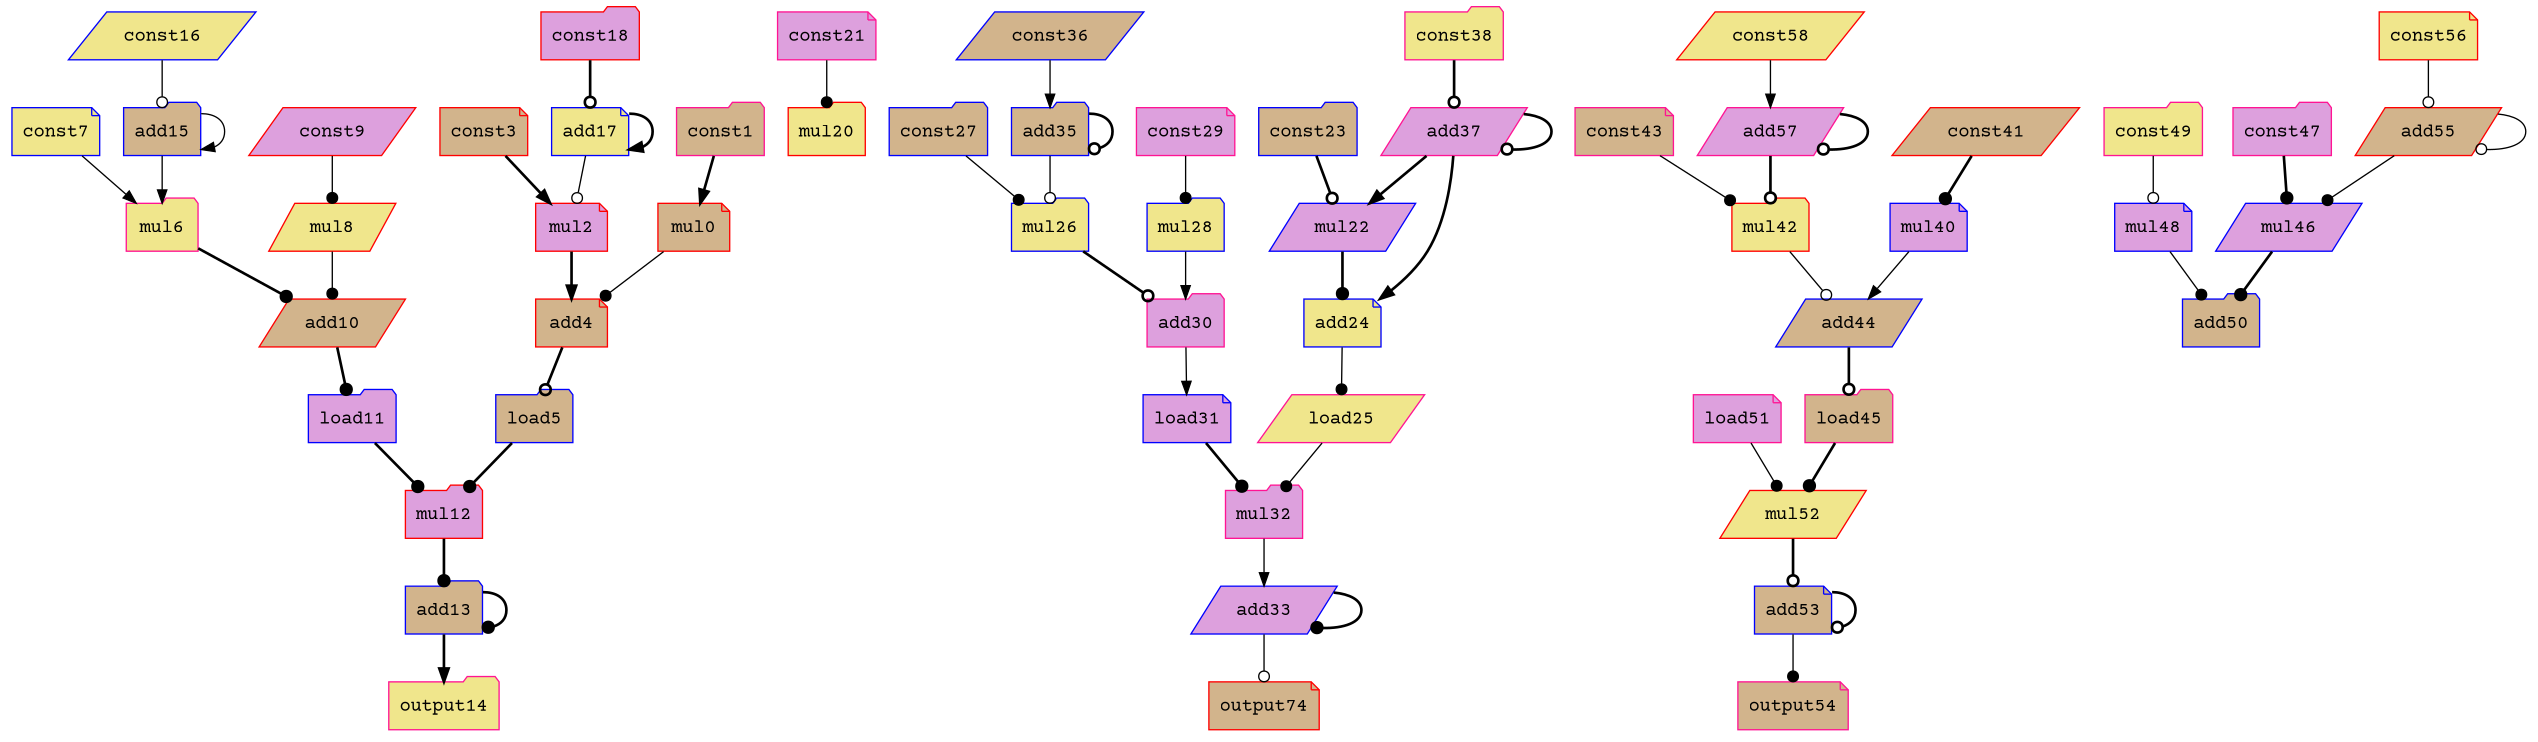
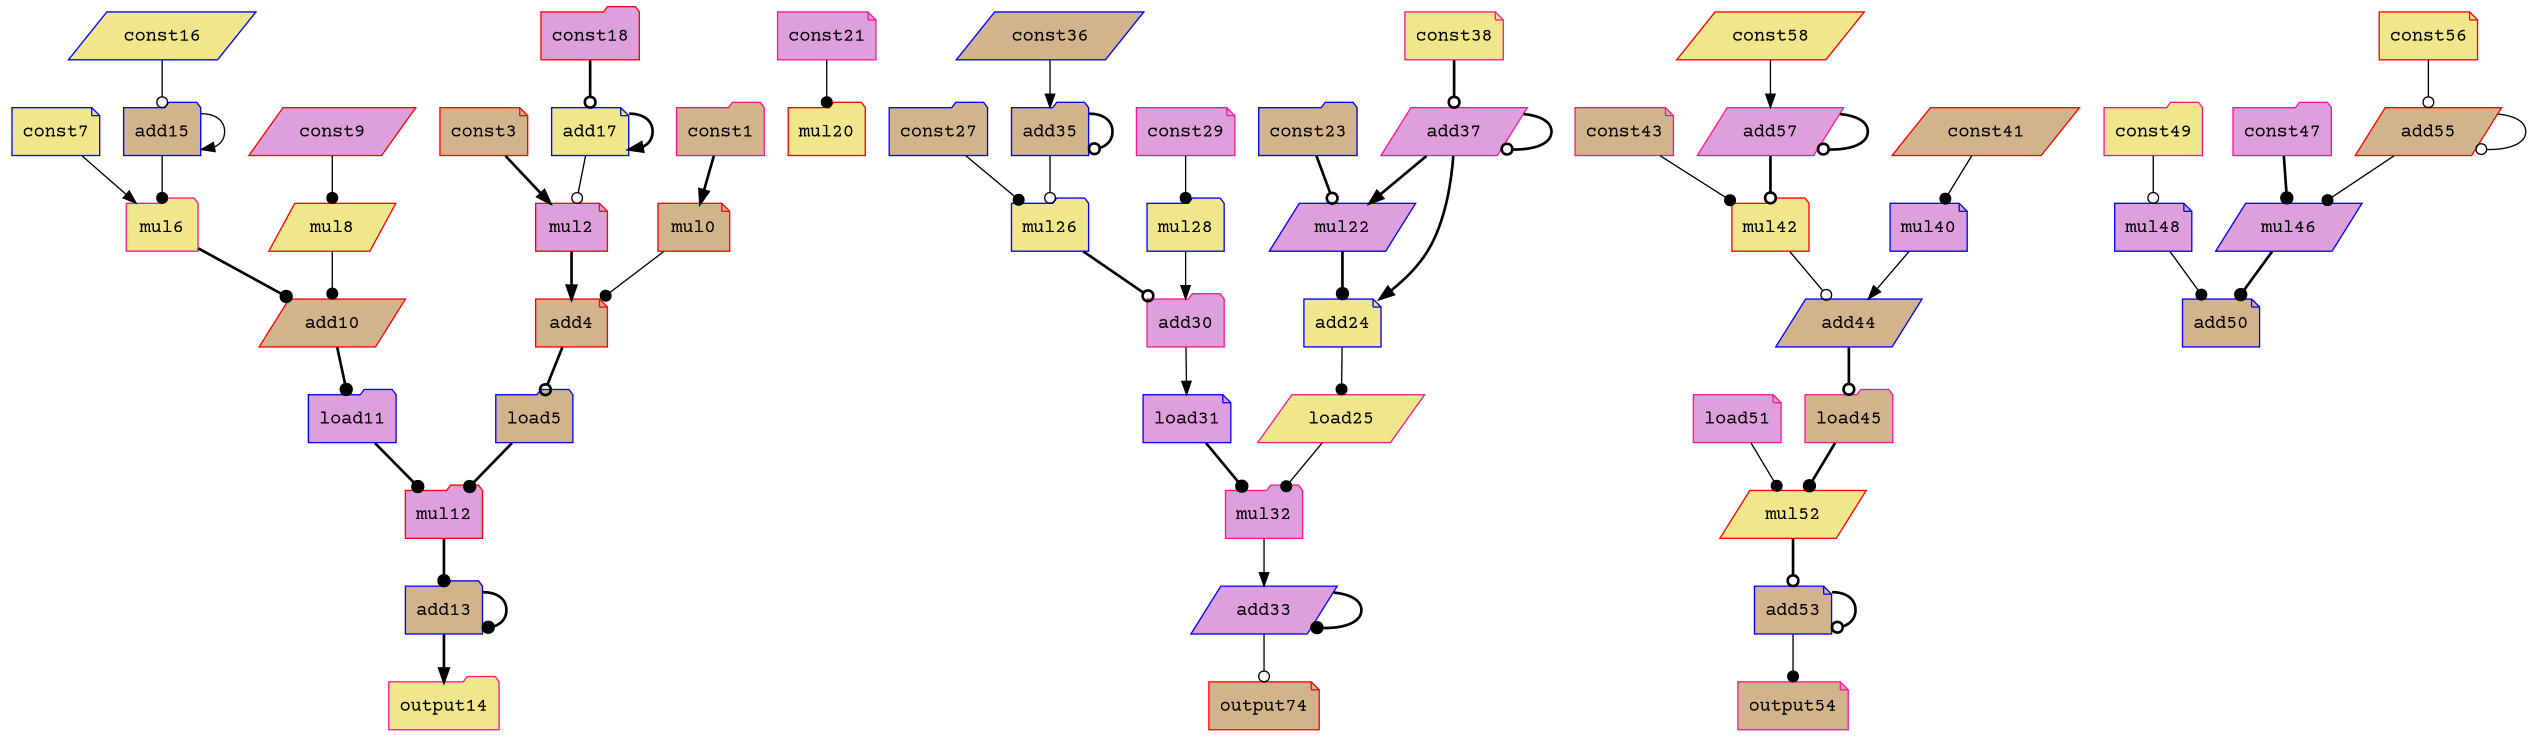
(1454, 36) -> (1454, 36)
(162, 173) -> (162, 174)
(1960, 175) -> (1960, 175)
(2221, 323) -> (2221, 323)
